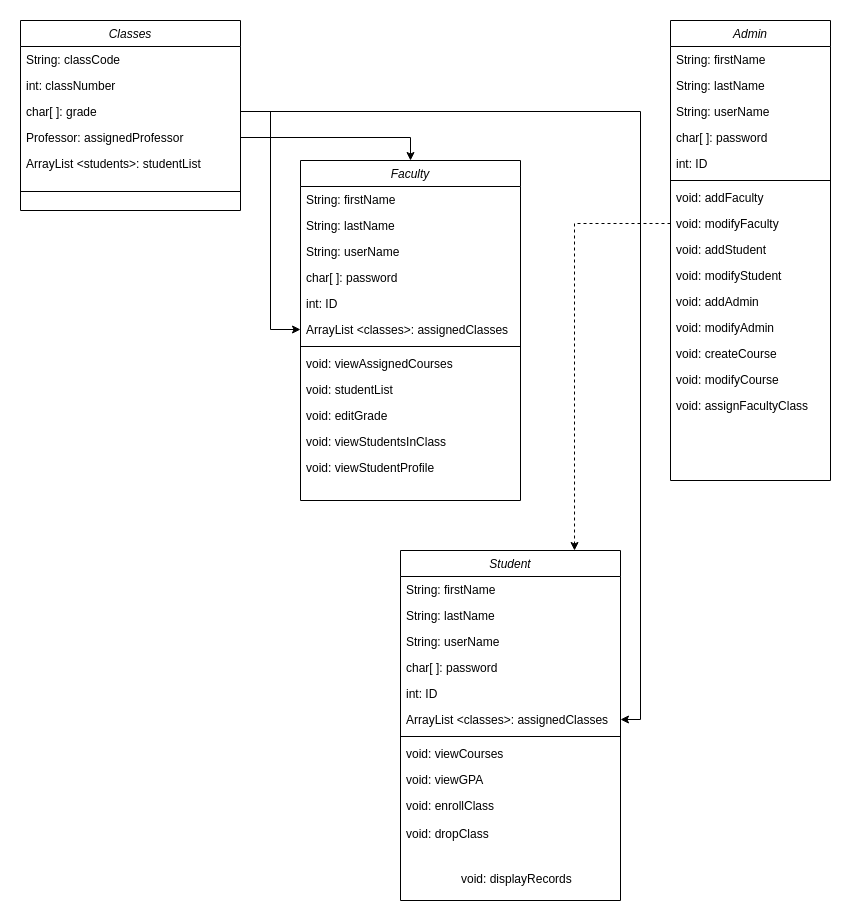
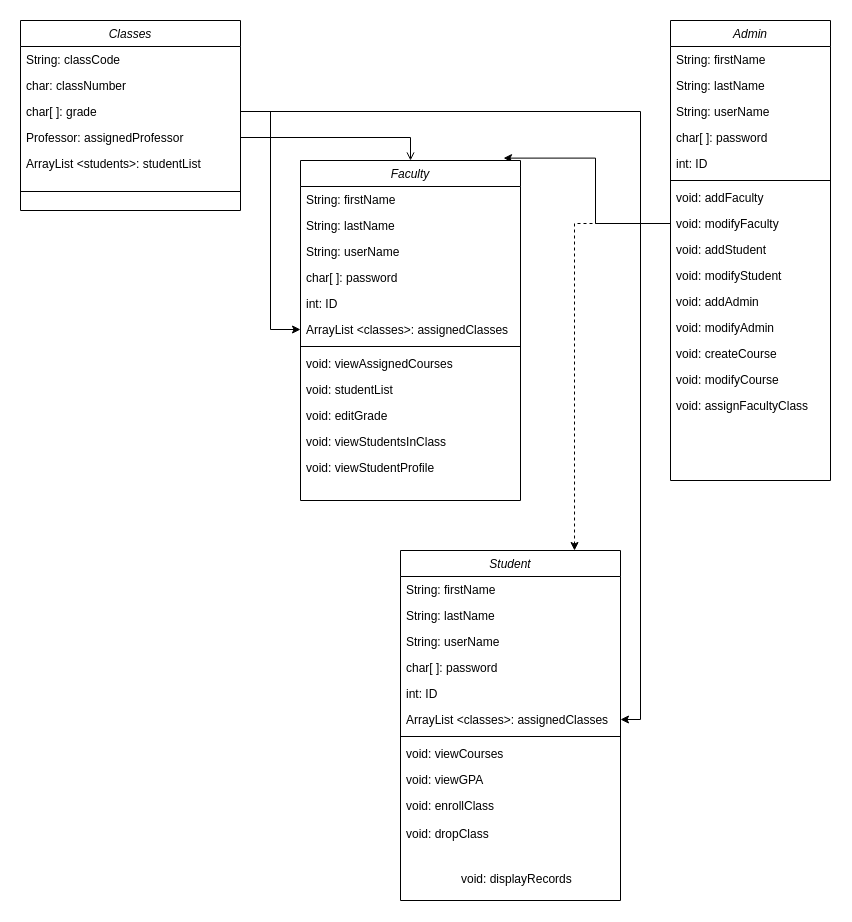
(74, 86) -> (78, 86)
(411, 152) -> (411, 154)
none -> (584, 158)
